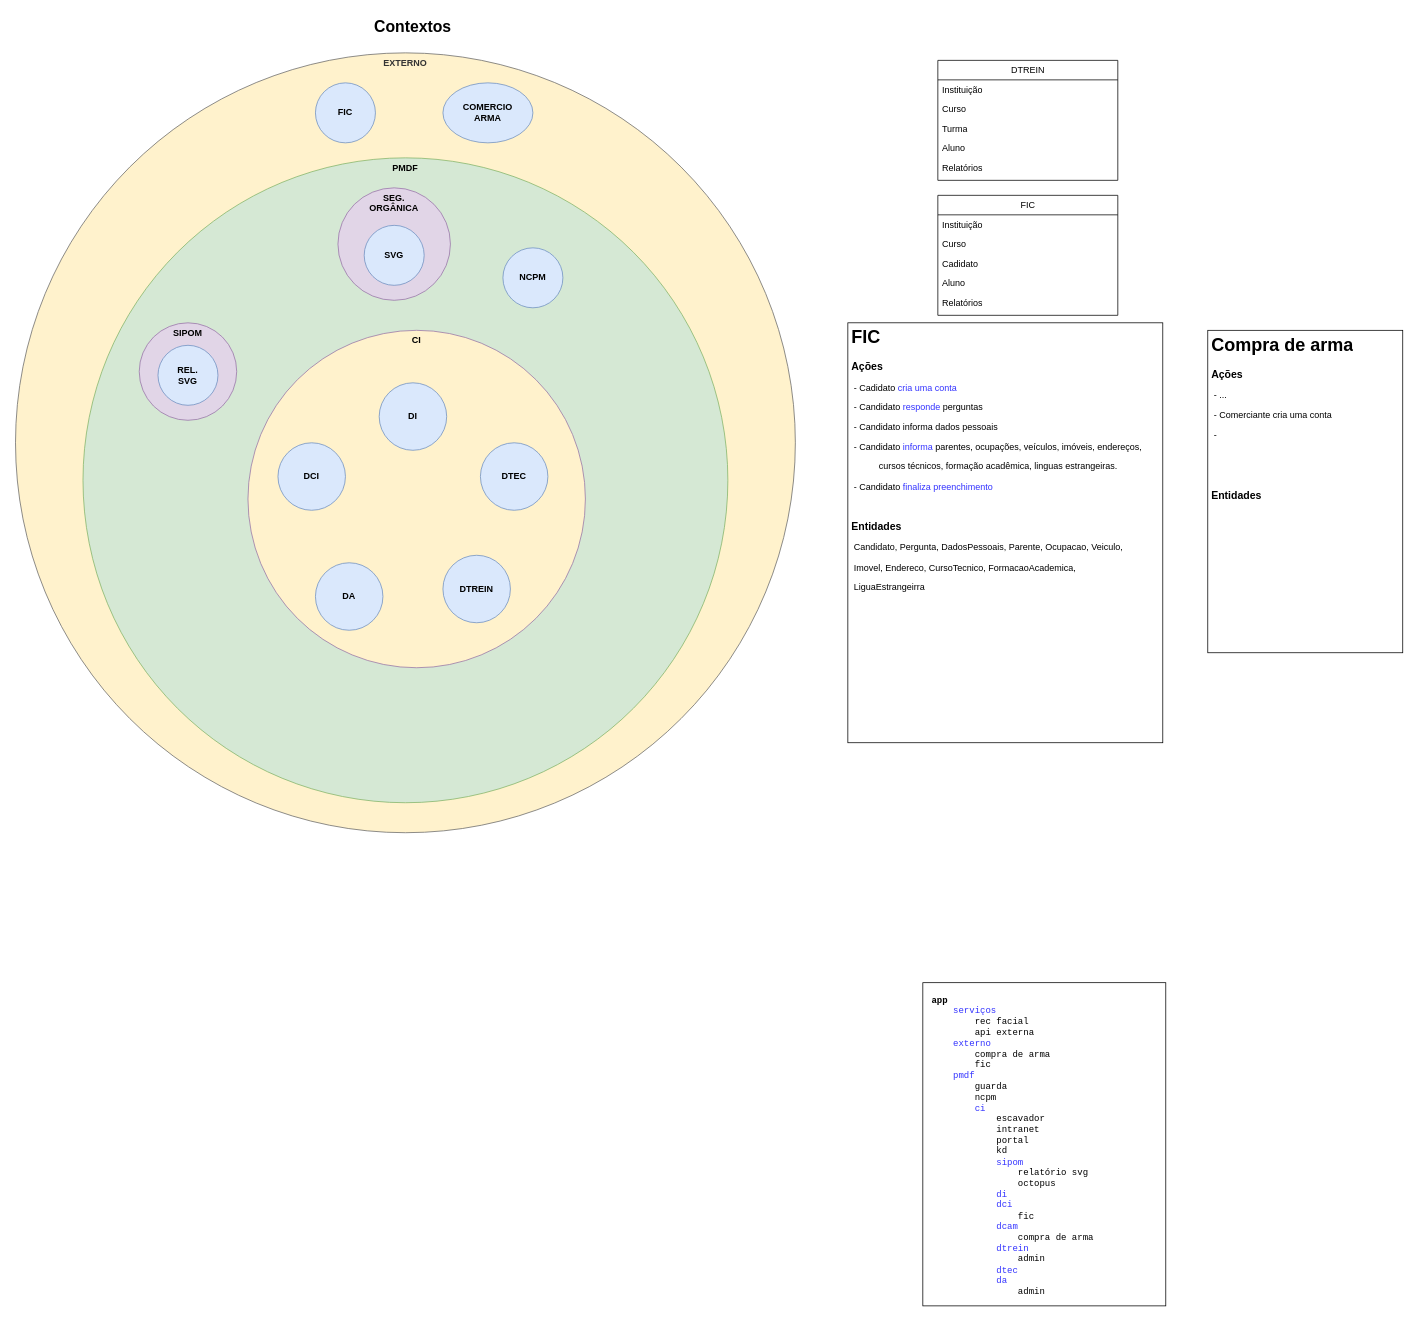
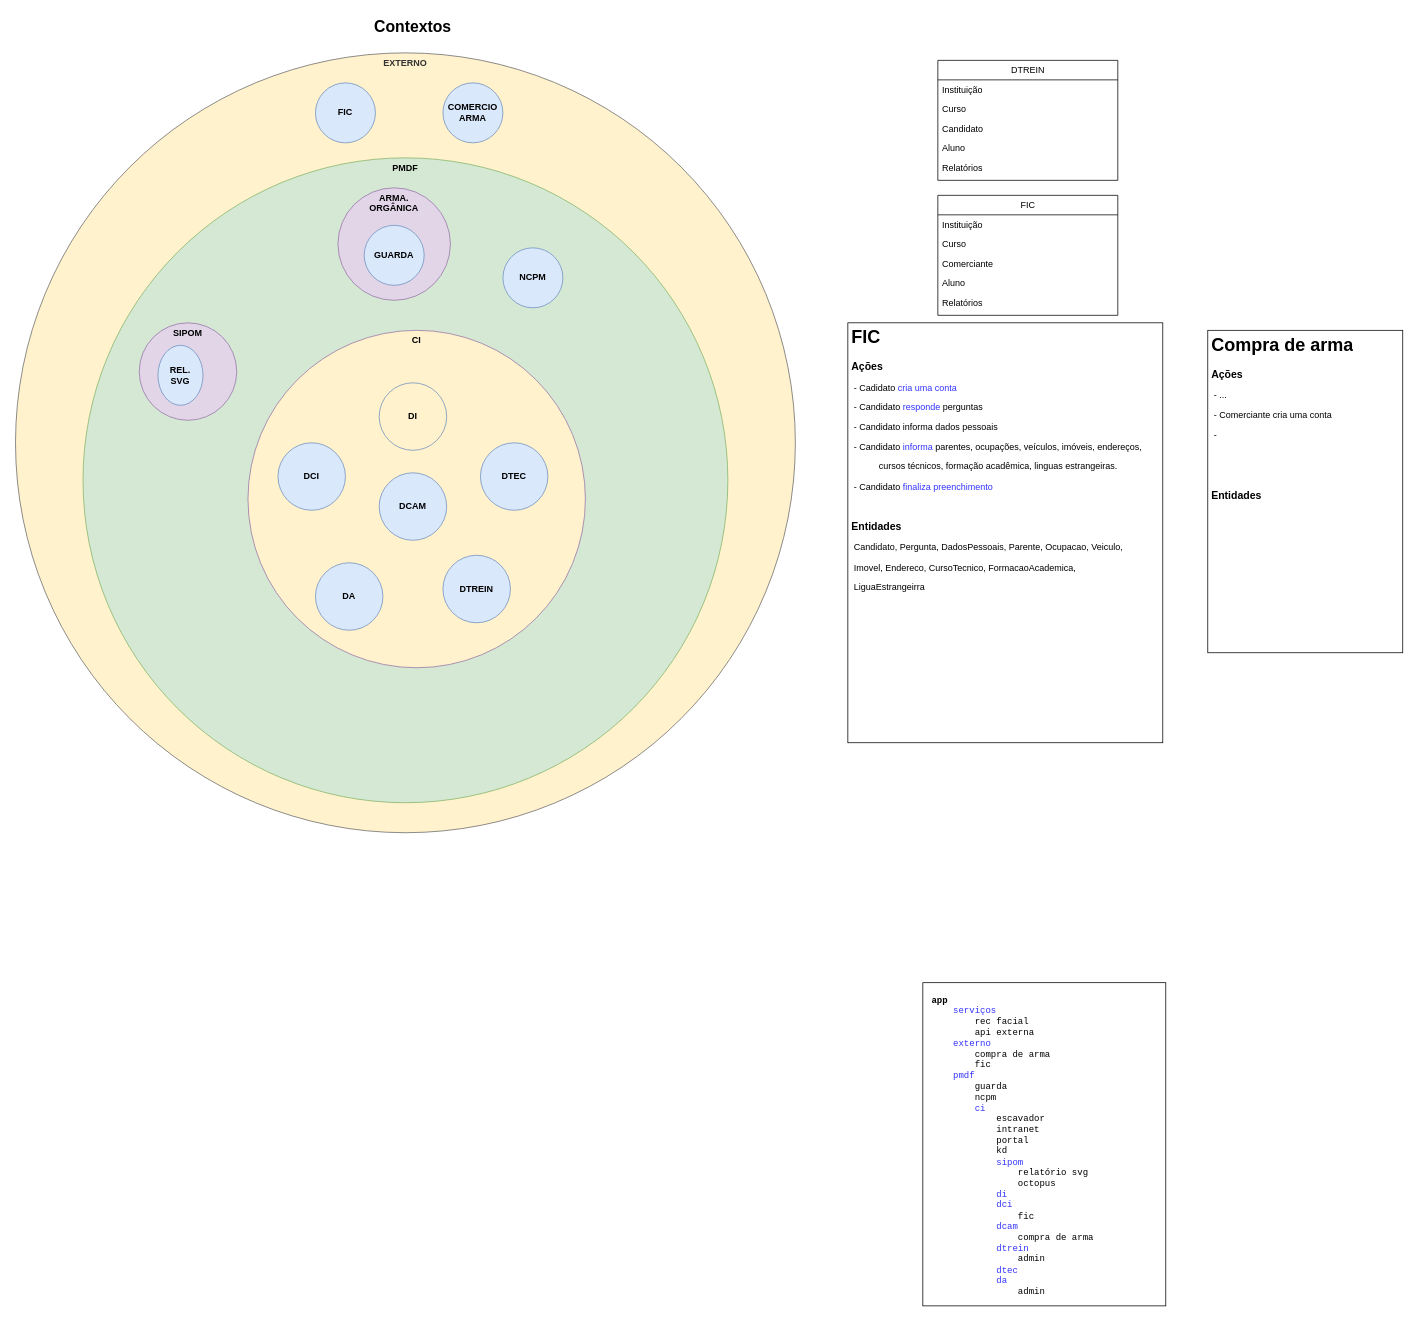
(488, 113) -> (473, 113)
(955, 130) -> (964, 130)
(394, 204) -> (394, 204)
(394, 255) -> (394, 255)
(961, 265) -> (969, 265)
(188, 375) -> (180, 375)
(413, 417) -> (413, 417)
none -> (413, 507)
